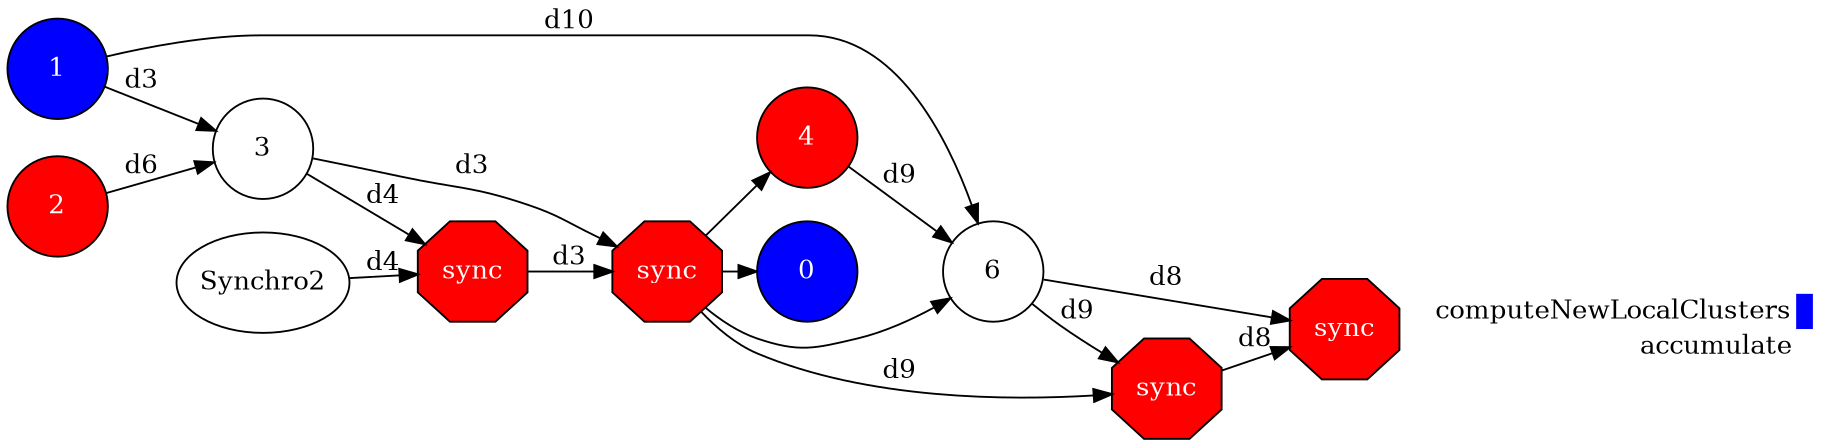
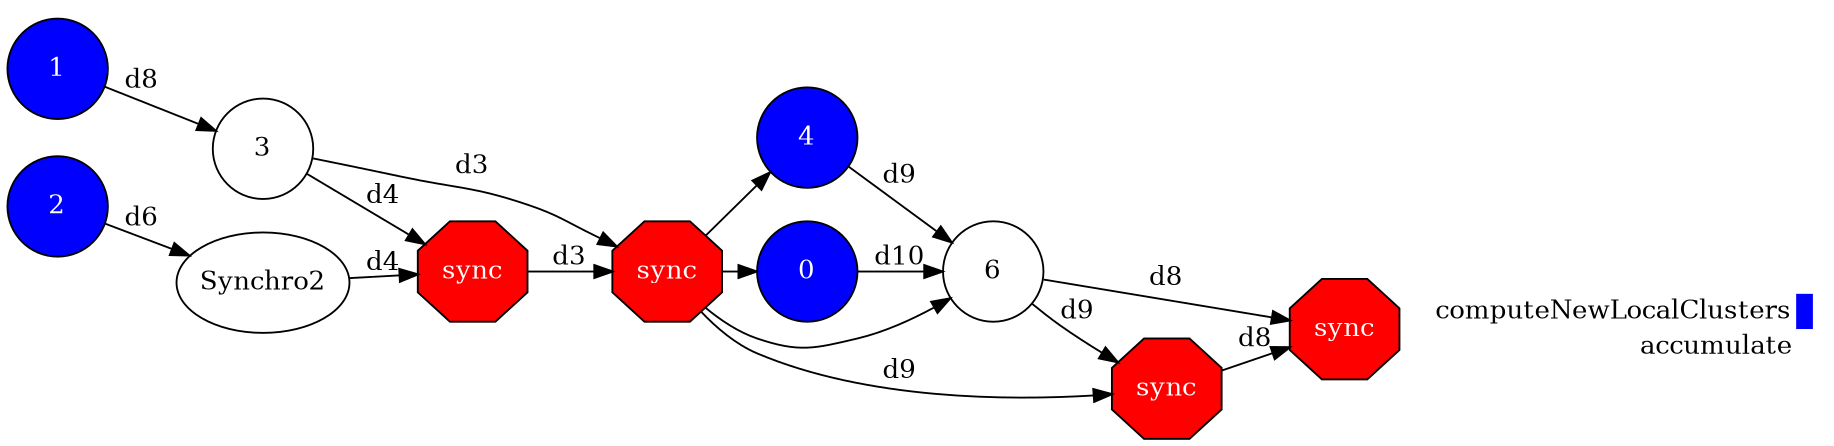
(582, 35) -> (891, 272)
(142, 81) -> (142, 81)
(807, 138) -> (807, 138)
(151, 180) -> (139, 236)
(58, 206) -> (58, 206)
